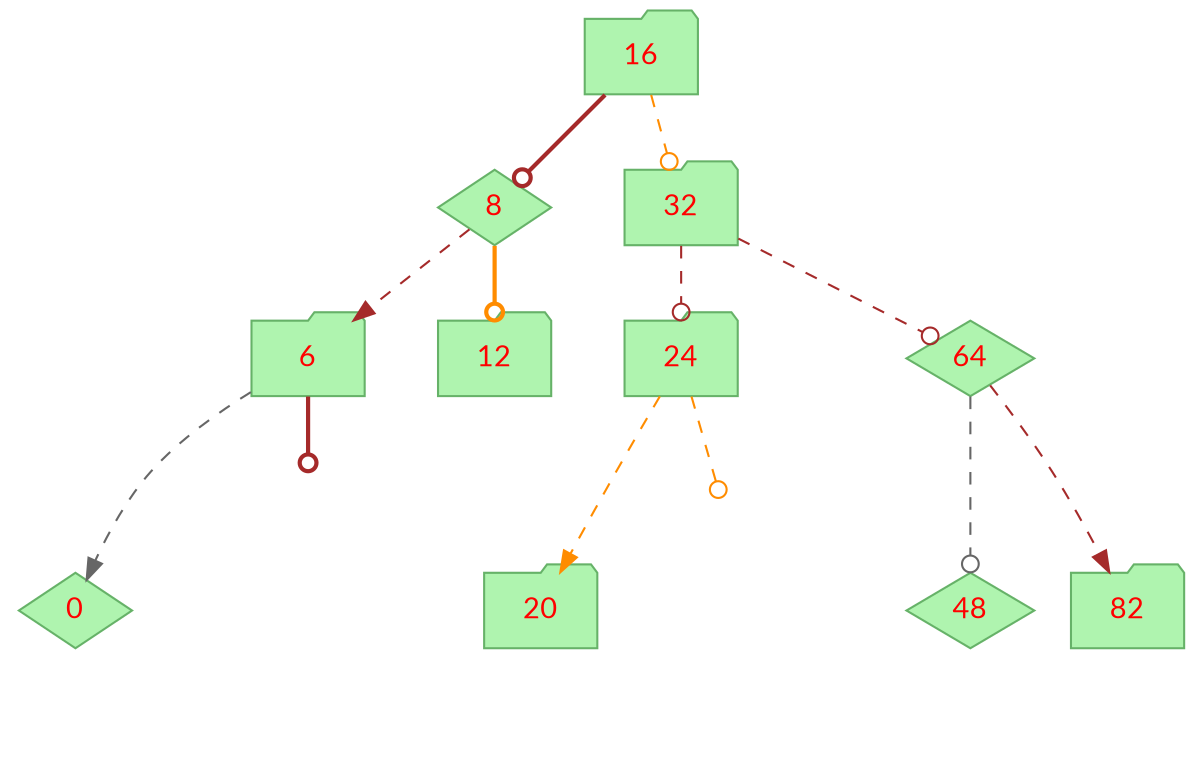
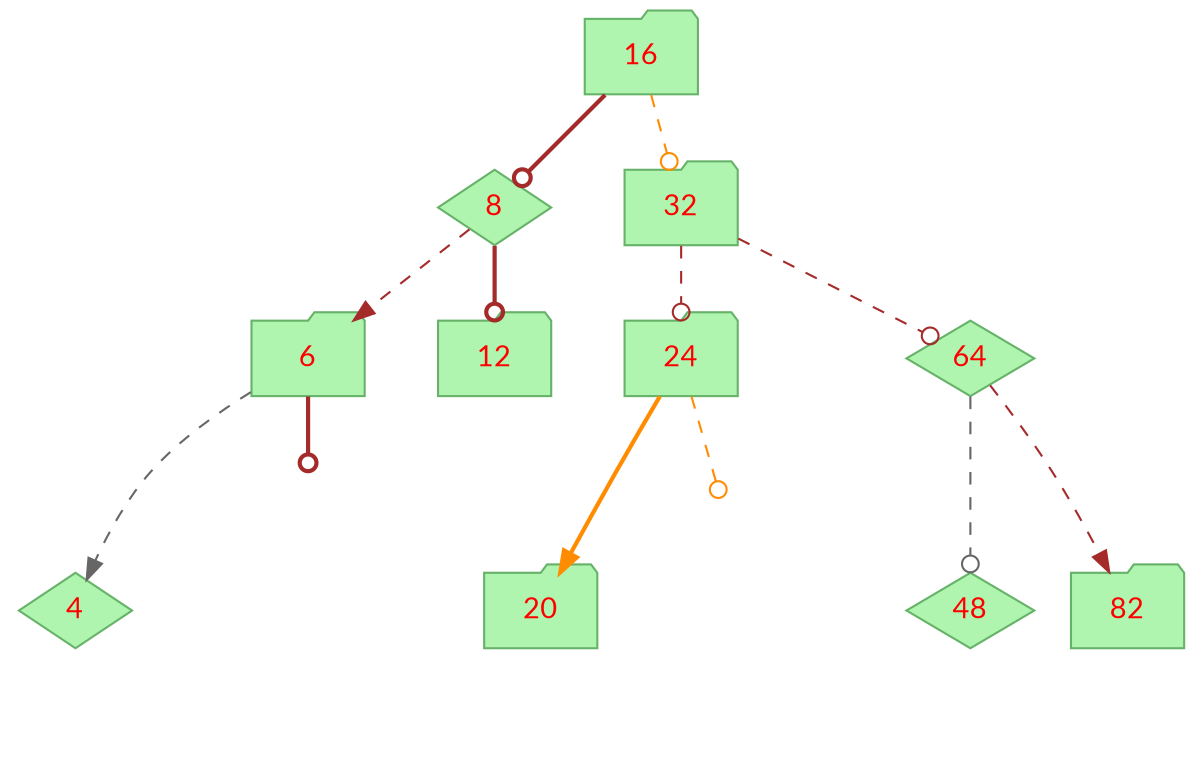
(495, 275) -> (495, 275)
(615, 474) -> (615, 474)
(75, 611) -> (75, 611)
